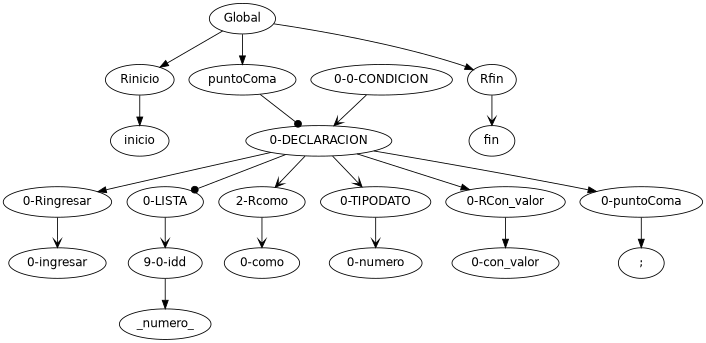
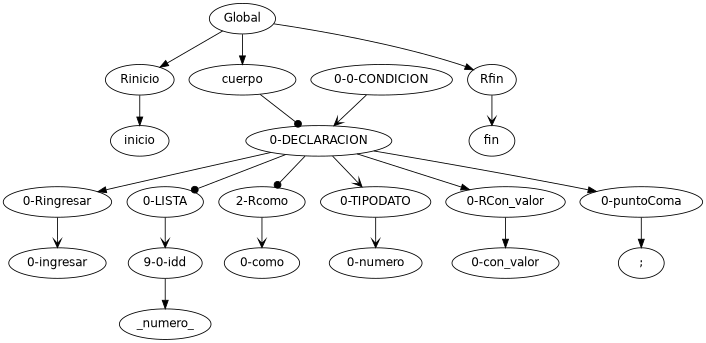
(242, 80) -> (242, 80)
(293, 169) -> (293, 169)
